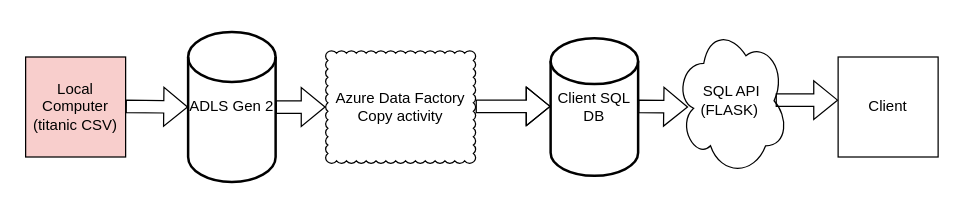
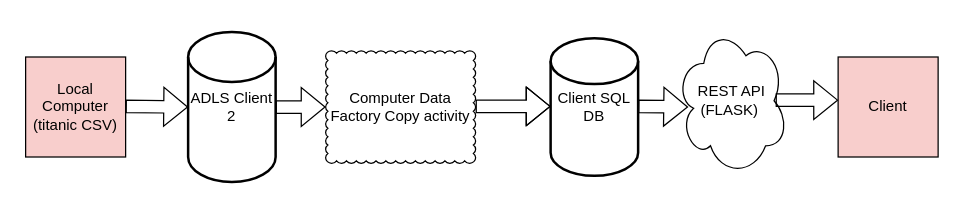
(732, 101) -> (732, 101)
(232, 107) -> (232, 107)
(401, 107) -> (401, 107)
(888, 107) -> (888, 107)
